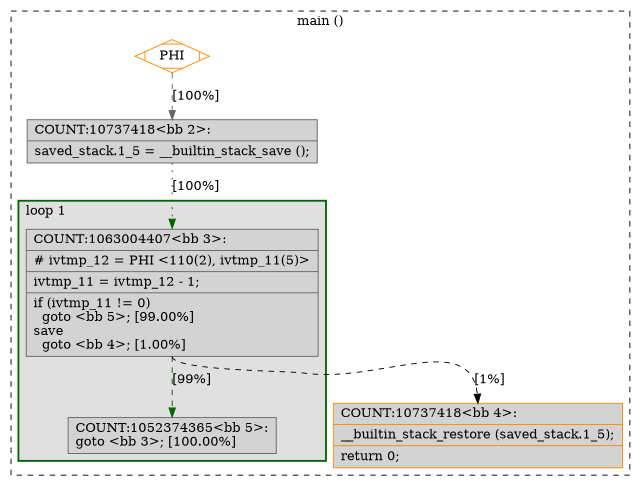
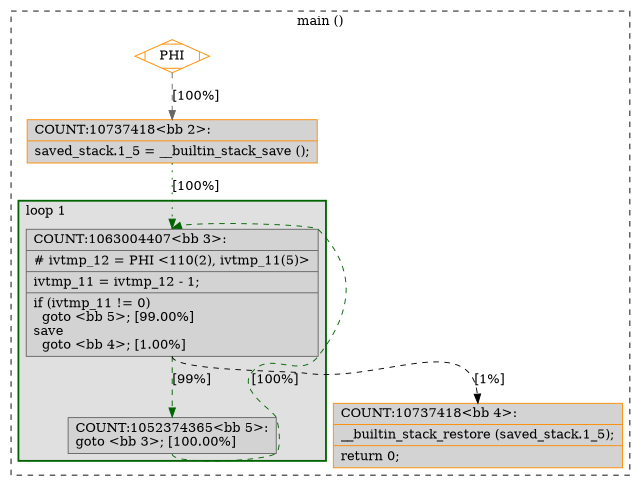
(172, 141) -> (172, 141)
none -> (320, 353)
